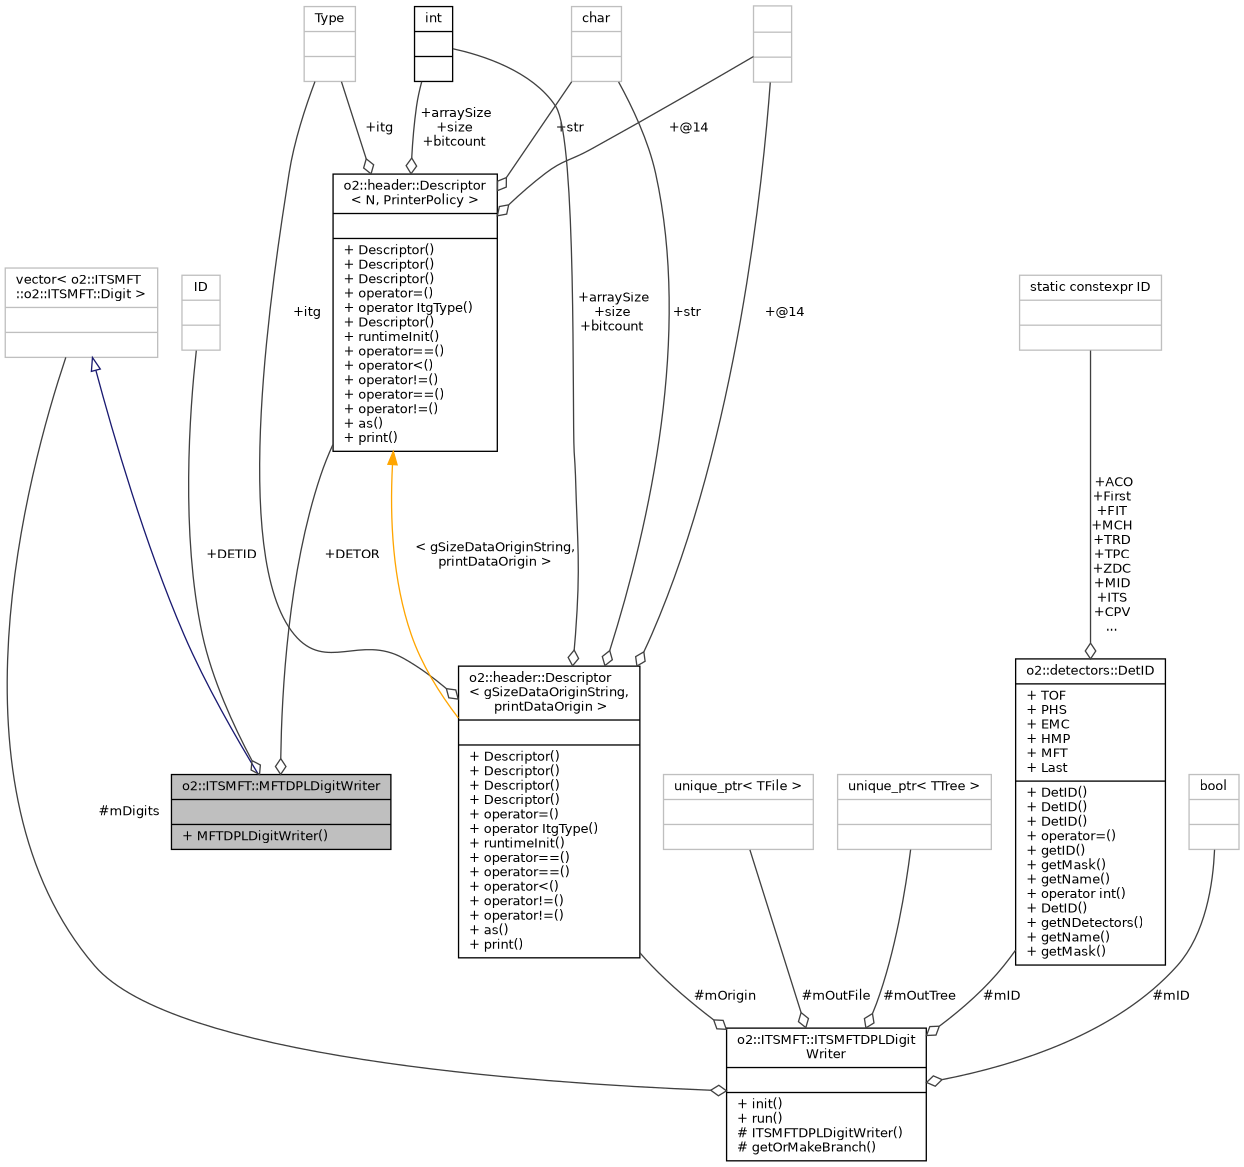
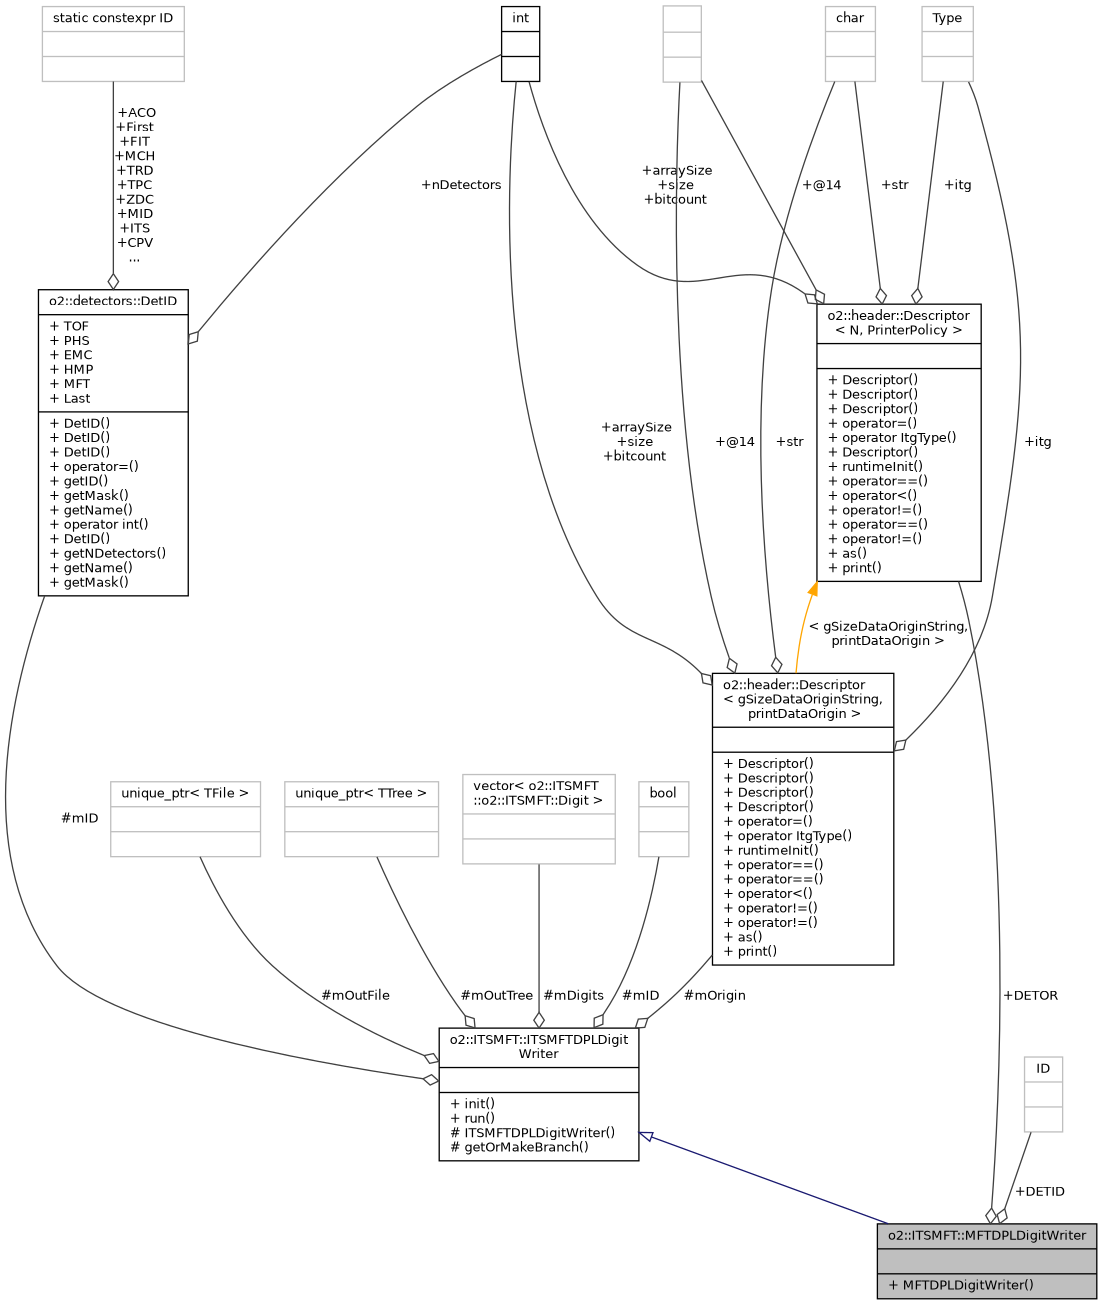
none -> (337, 178)
(162, 579) -> (770, 1180)
